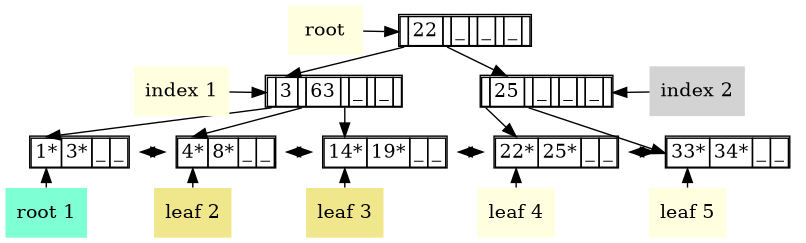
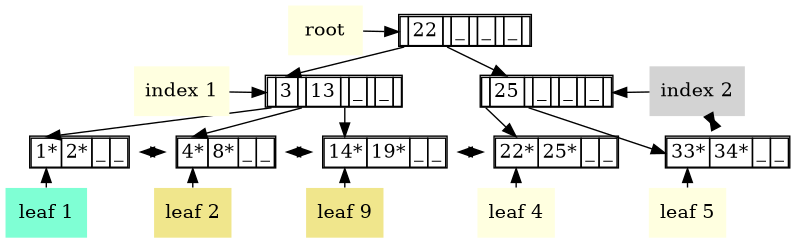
(323, 91) -> (323, 91)
(77, 152) -> (77, 152)
(644, 152) -> (715, 126)
(46, 213) -> (46, 213)
(345, 213) -> (345, 213)
